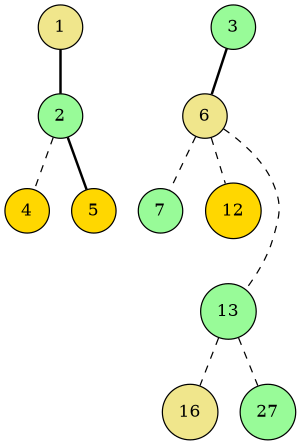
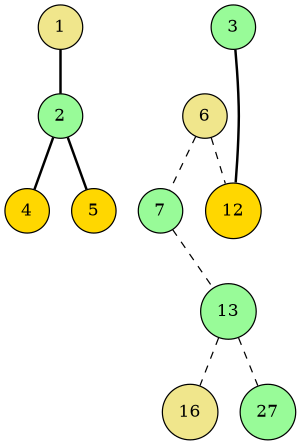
(219, 71) -> (239, 116)
(44, 163) -> (44, 163)
(279, 202) -> (193, 259)
